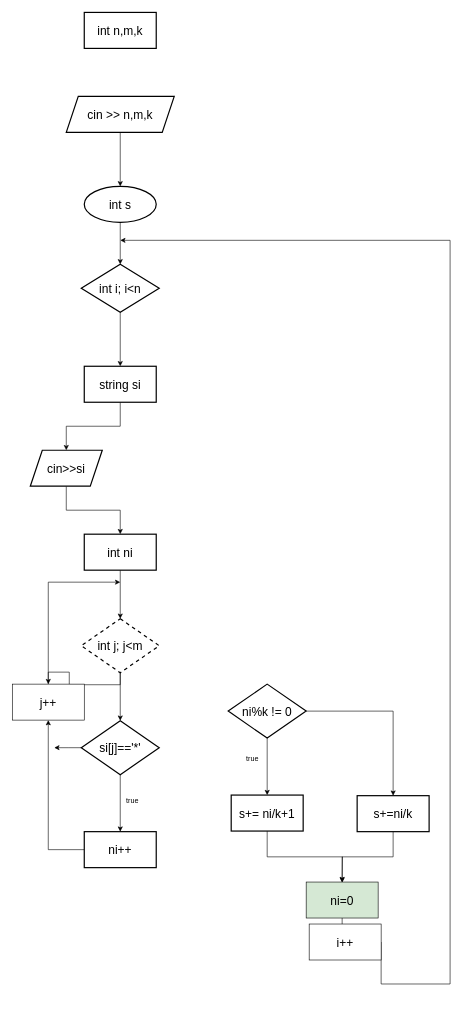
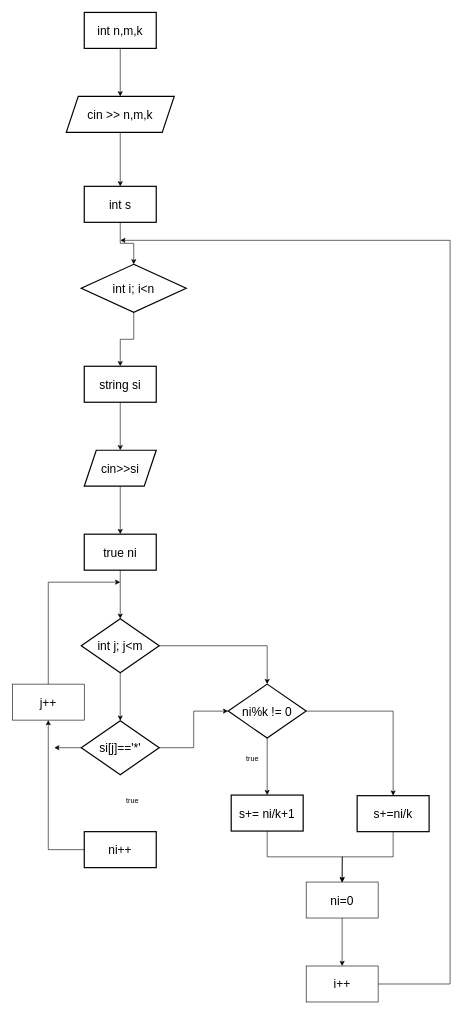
none -> (120, 90)
(120, 204) -> (120, 204)
(120, 288) -> (134, 288)
(66, 468) -> (120, 468)
(120, 552) -> (120, 552)
(120, 646) -> (120, 646)
(101, 685) -> (267, 678)
(120, 826) -> (194, 748)
(342, 900) -> (342, 900)
(345, 942) -> (342, 984)
